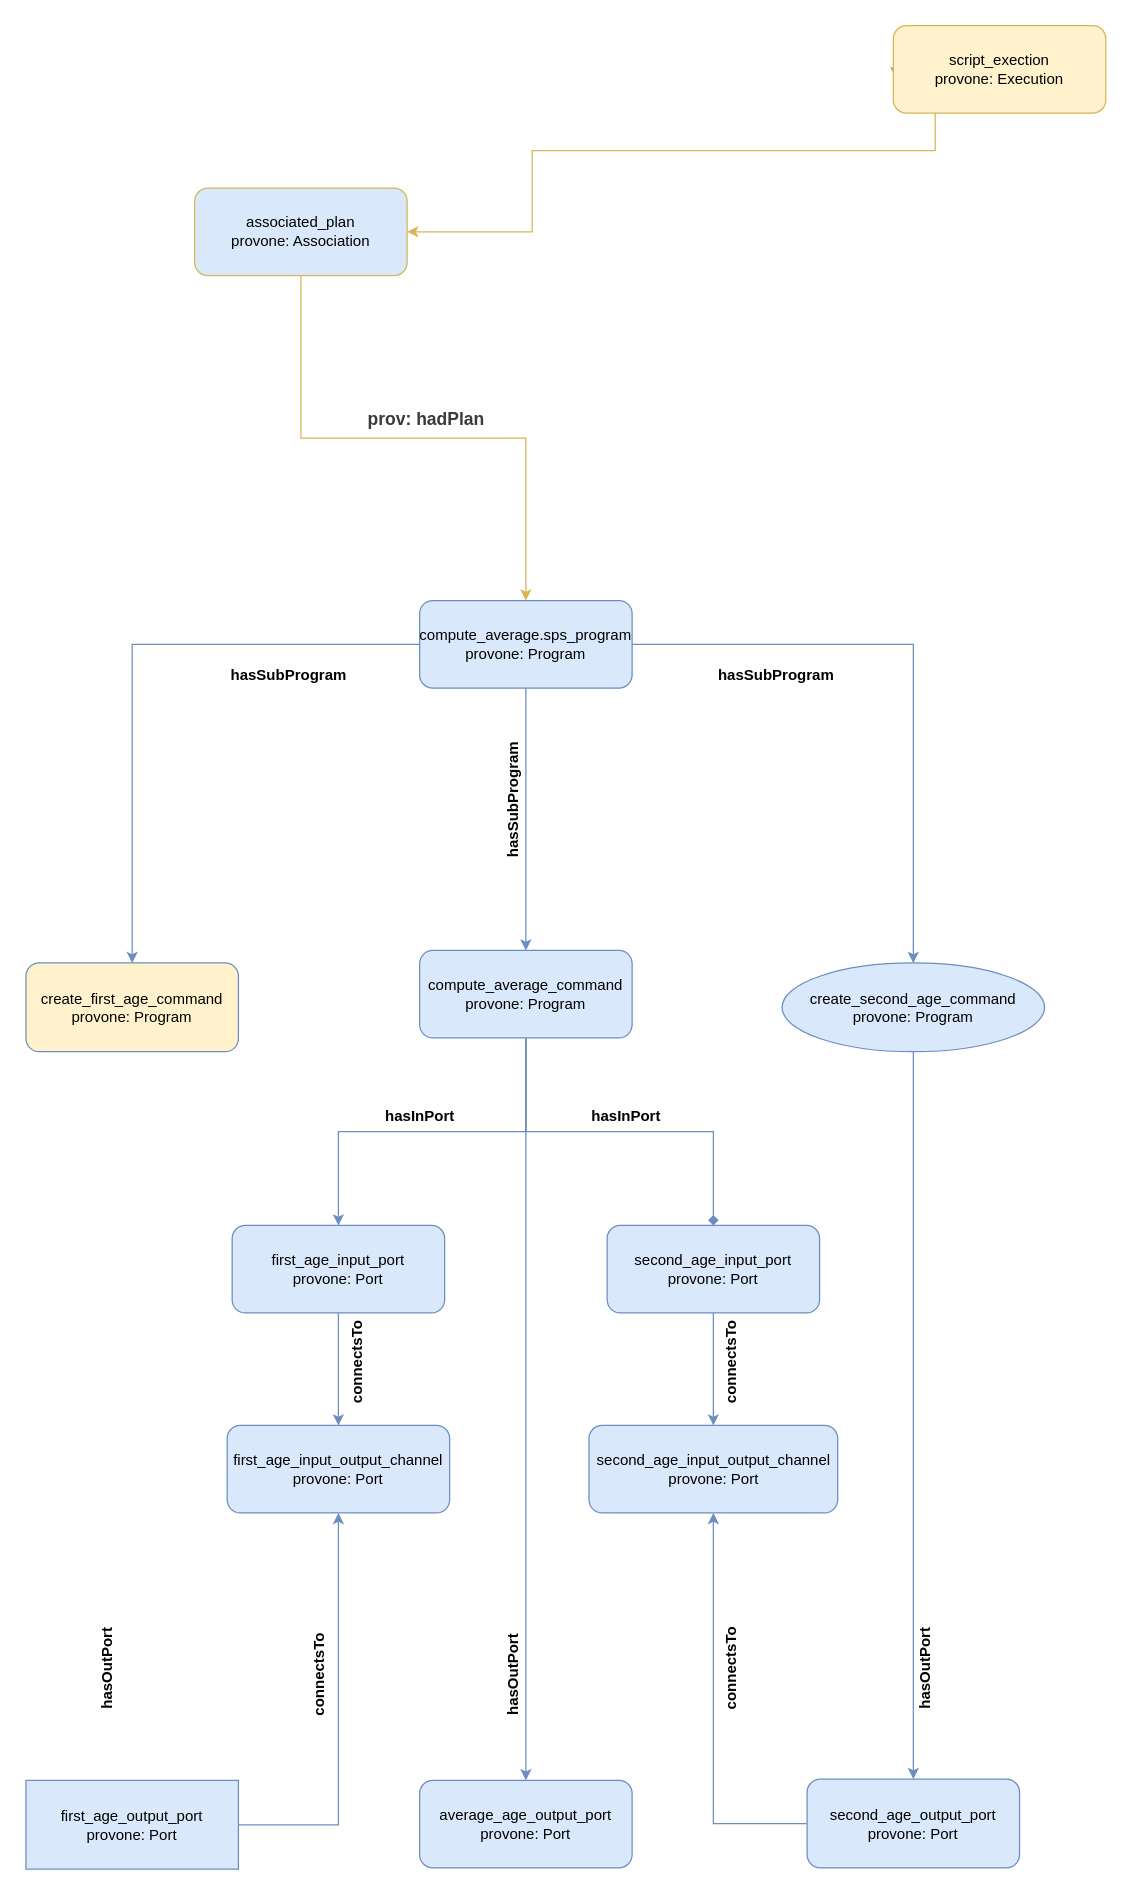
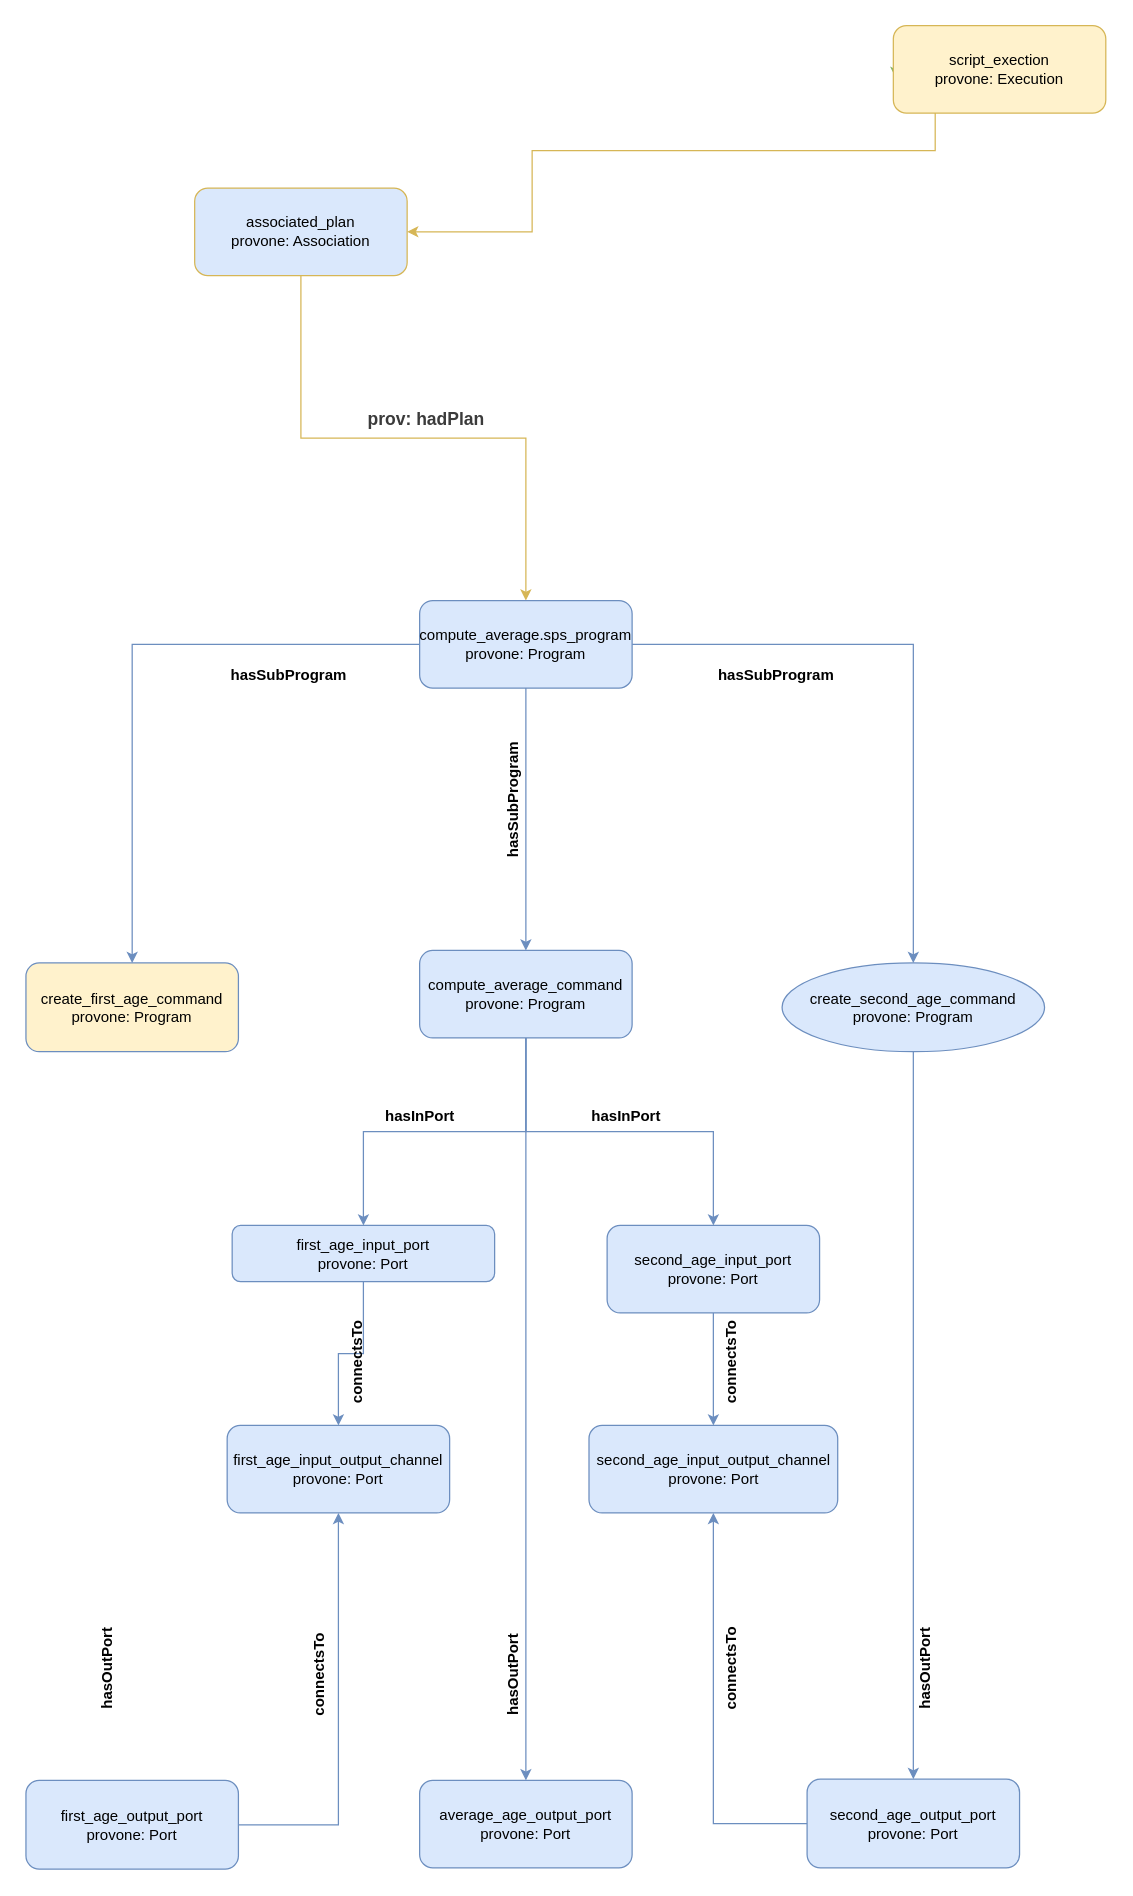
(713, 1215) -> (713, 1216)
(338, 1269) -> (363, 1254)
(132, 1825) -> (132, 1825)
